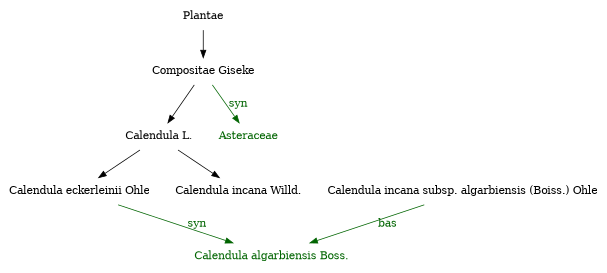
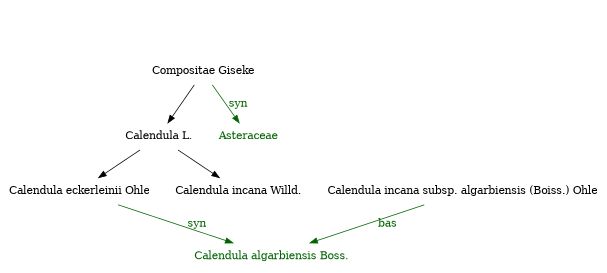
(203, 16) -> none
